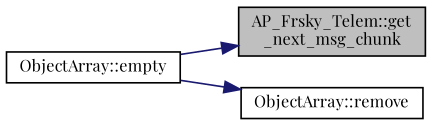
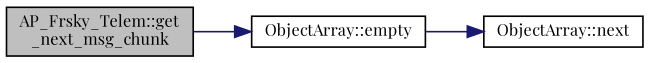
(201, 51) -> (214, 32)
(332, 103) -> (563, 32)
